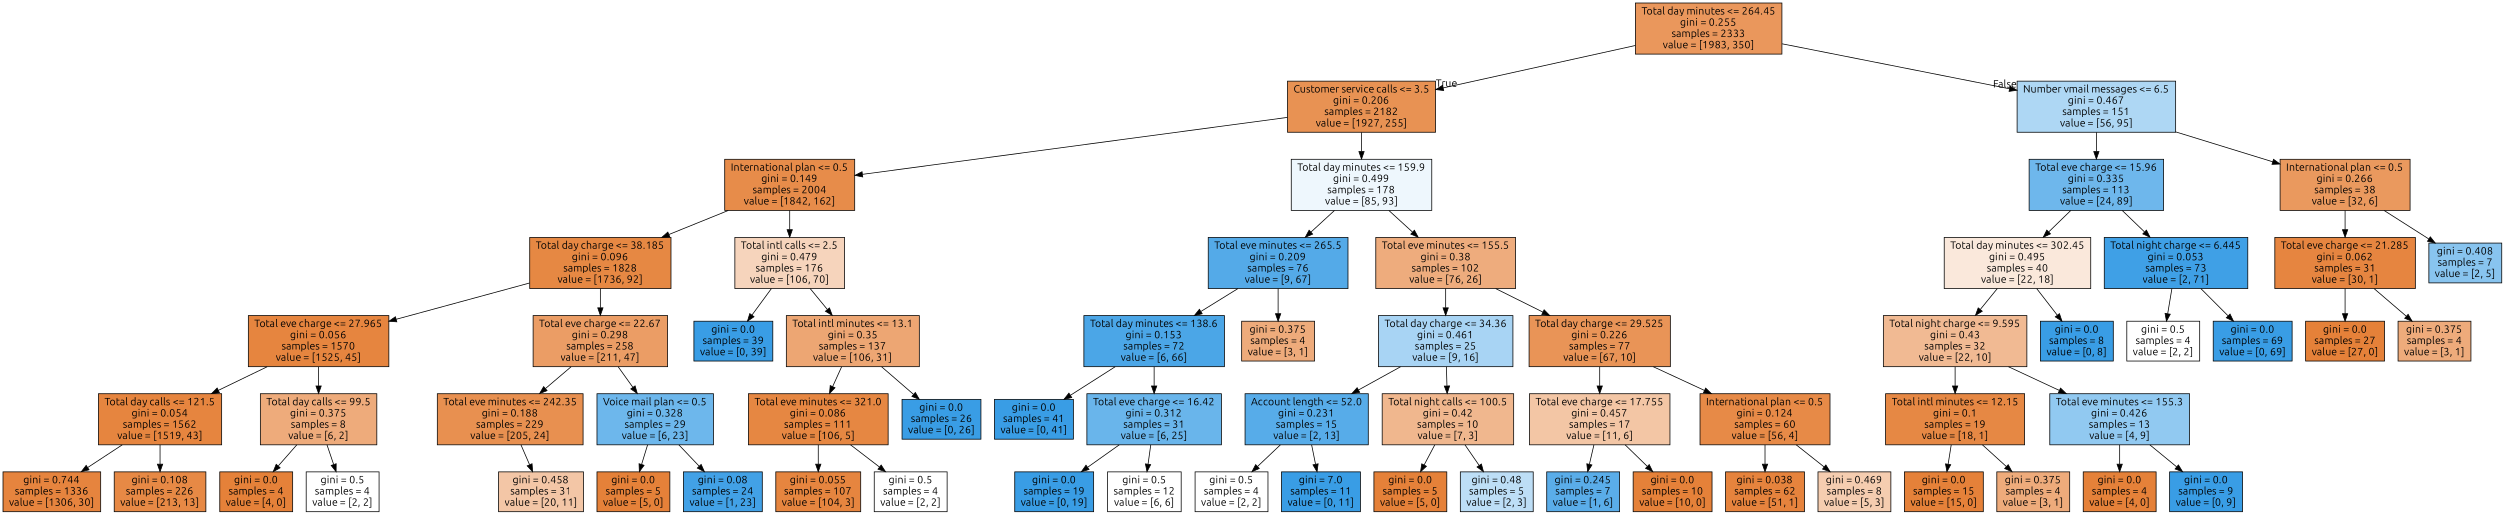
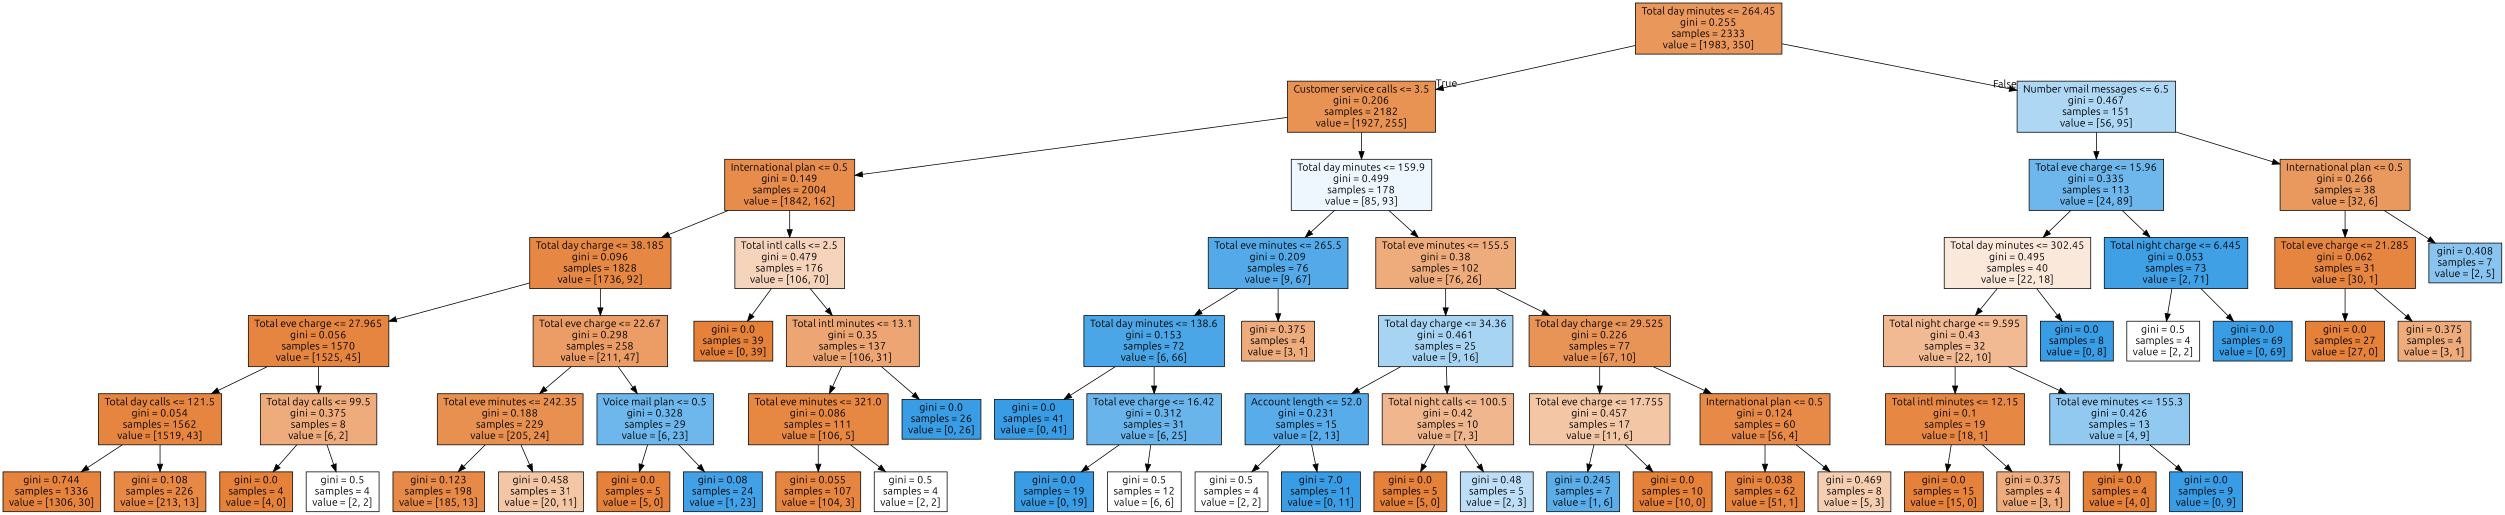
(733, 341) -> (733, 341)
none -> (439, 492)
